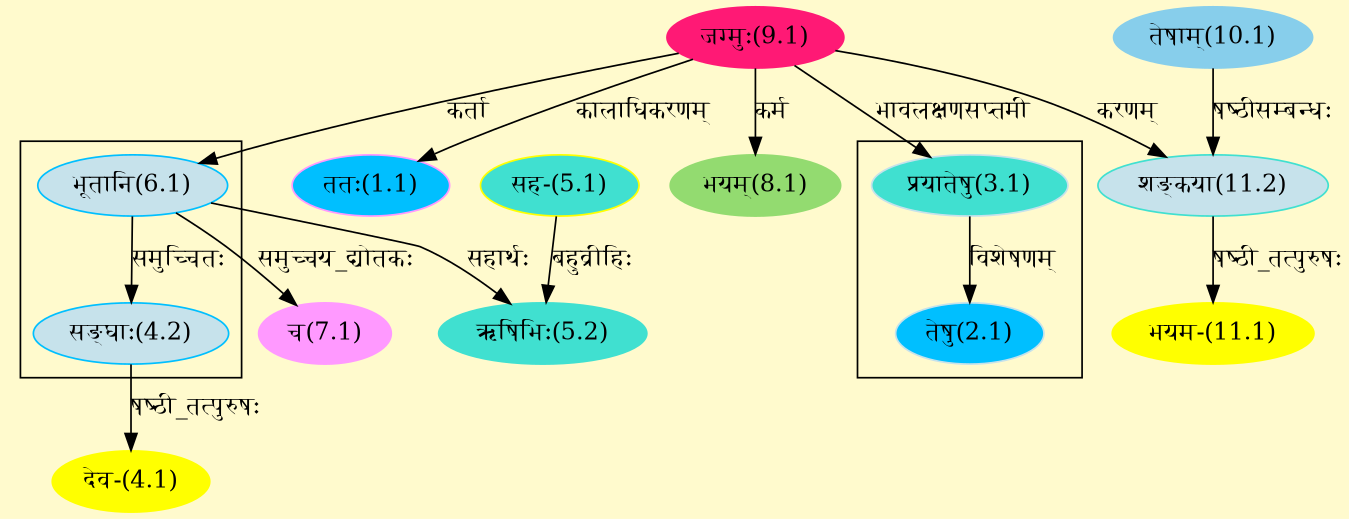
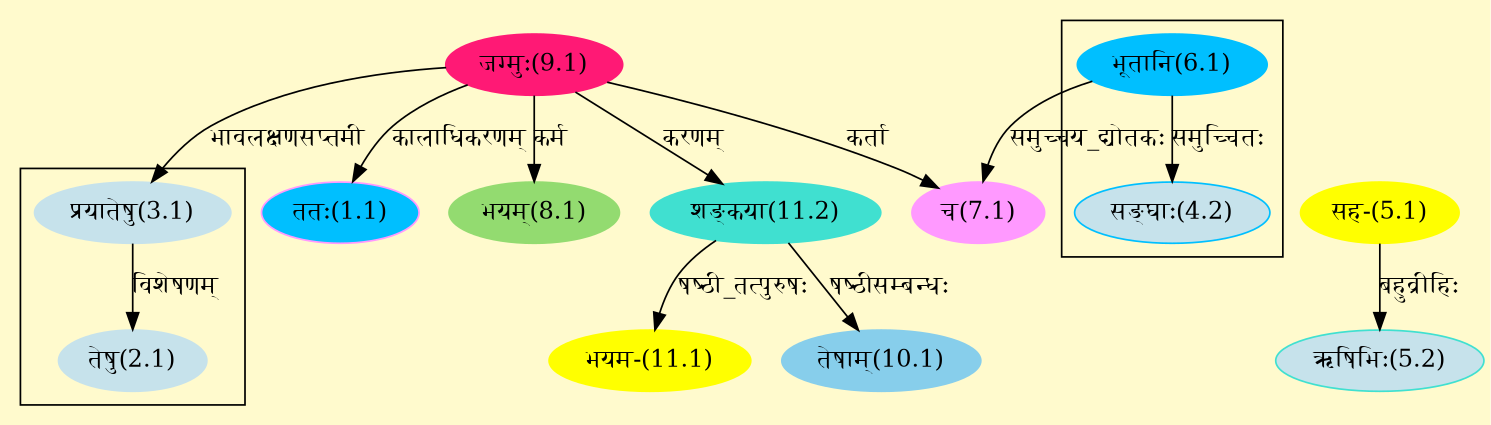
(446, 101) -> (767, 124)
(1213, 103) -> (818, 280)
(133, 185) -> (1172, 65)
(560, 185) -> (1380, 213)
(970, 185) -> (133, 213)
(1213, 185) -> (766, 213)
(360, 233) -> none
(543, 333) -> (1380, 361)
(970, 333) -> (133, 361)
(131, 481) -> none
